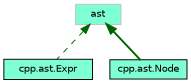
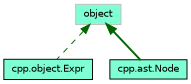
(98, 14) -> (98, 14)
(48, 69) -> (48, 69)
